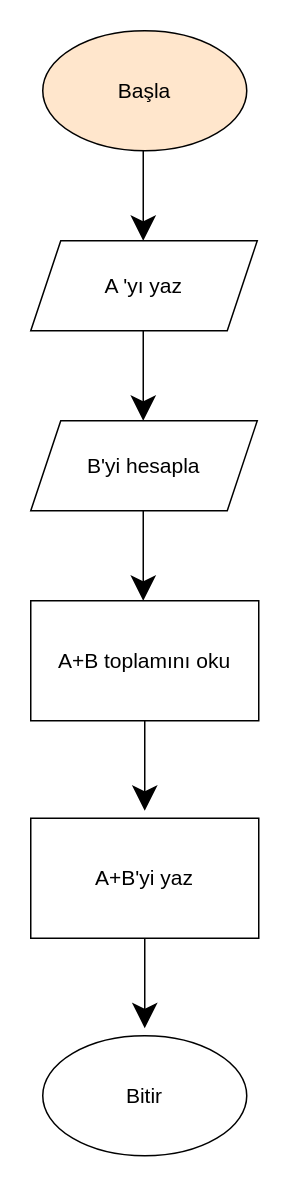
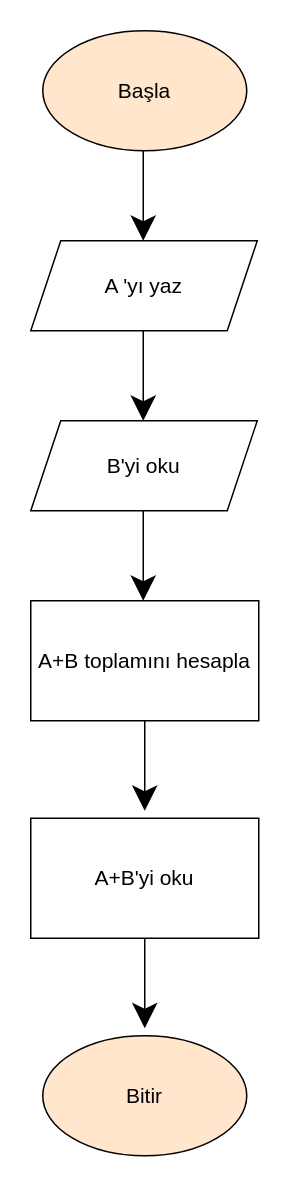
(144, 466) -> (144, 466)
(145, 661) -> (145, 661)
(145, 878) -> (145, 878)
(145, 1096) -> (145, 1096)
